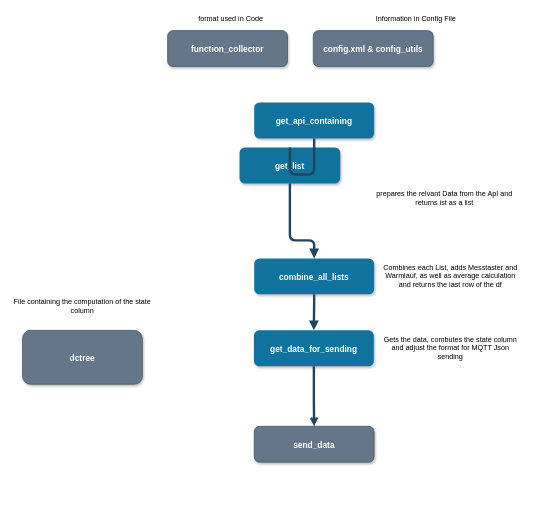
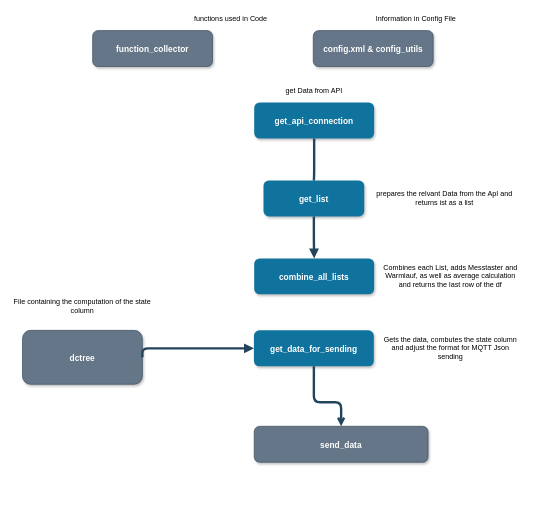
(231, 18) -> (231, 18)
(228, 48) -> (153, 48)
none -> (314, 90)
(314, 121) -> (314, 121)
(290, 165) -> (314, 198)
(314, 307) -> none
none -> (191, 348)
(314, 444) -> (341, 444)
